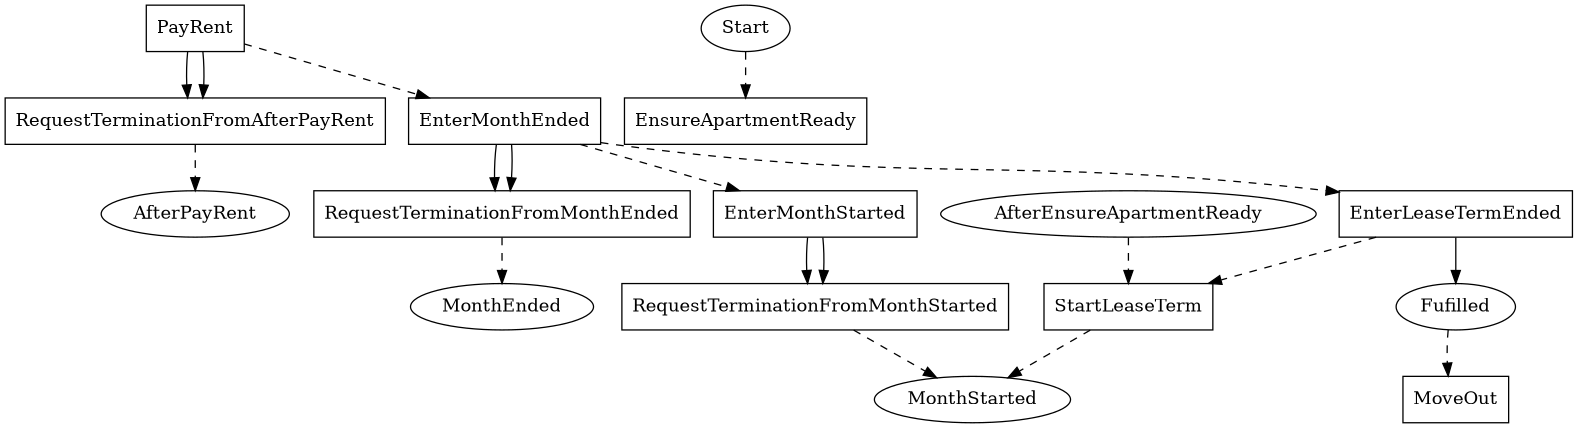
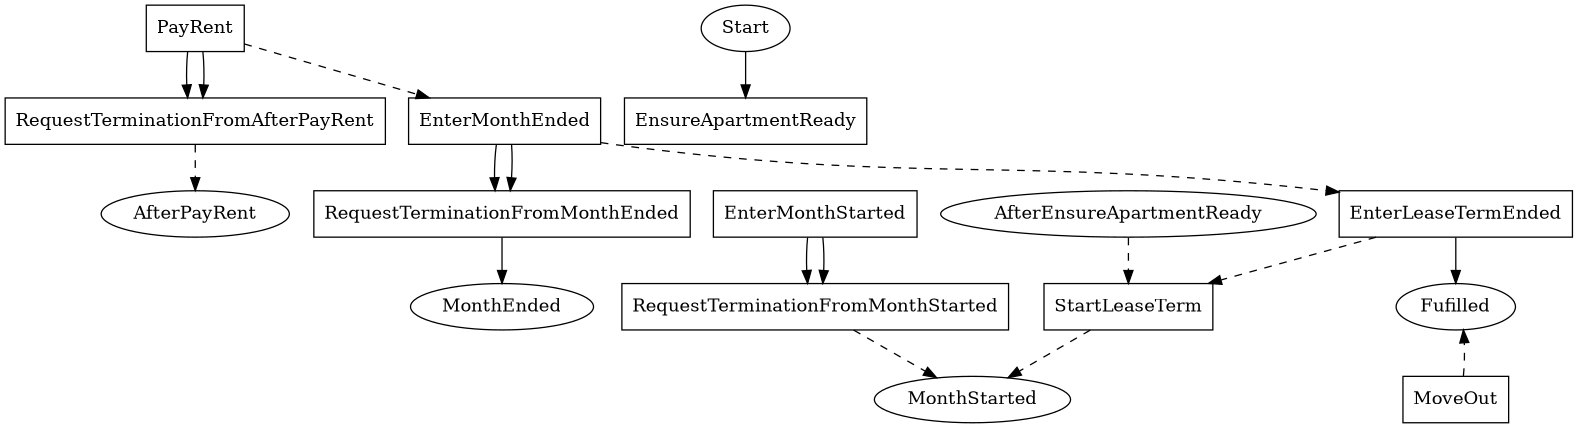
(746, 68) -> (746, 68)
(653, 166) -> none
(502, 254) -> (502, 254)
(1447, 346) -> (1464, 359)
